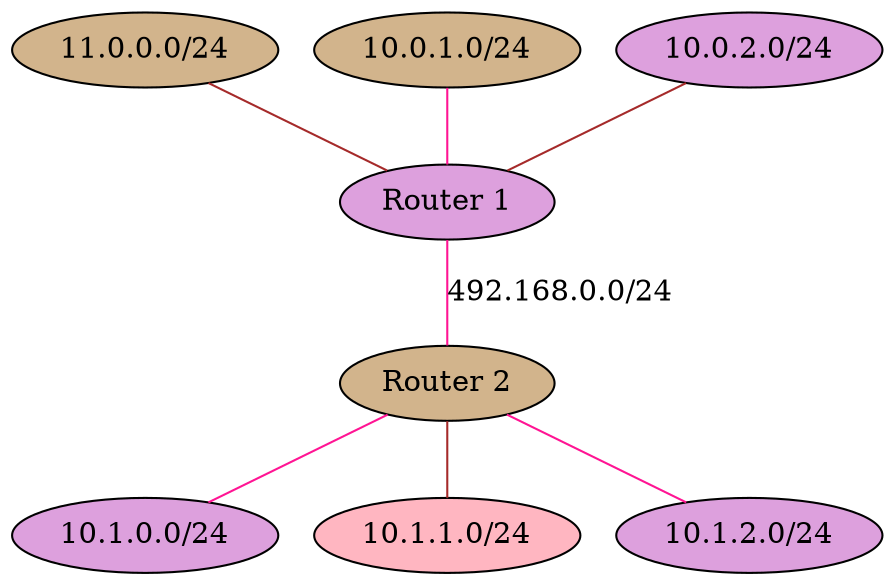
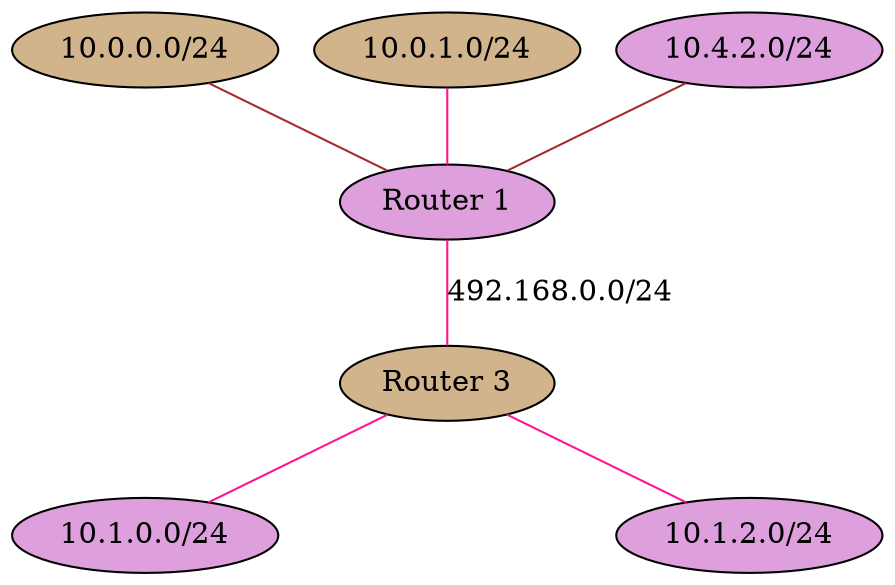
(145, 50) -> (145, 50)
(749, 50) -> (749, 50)
(447, 383) -> (447, 383)
(447, 535) -> none
